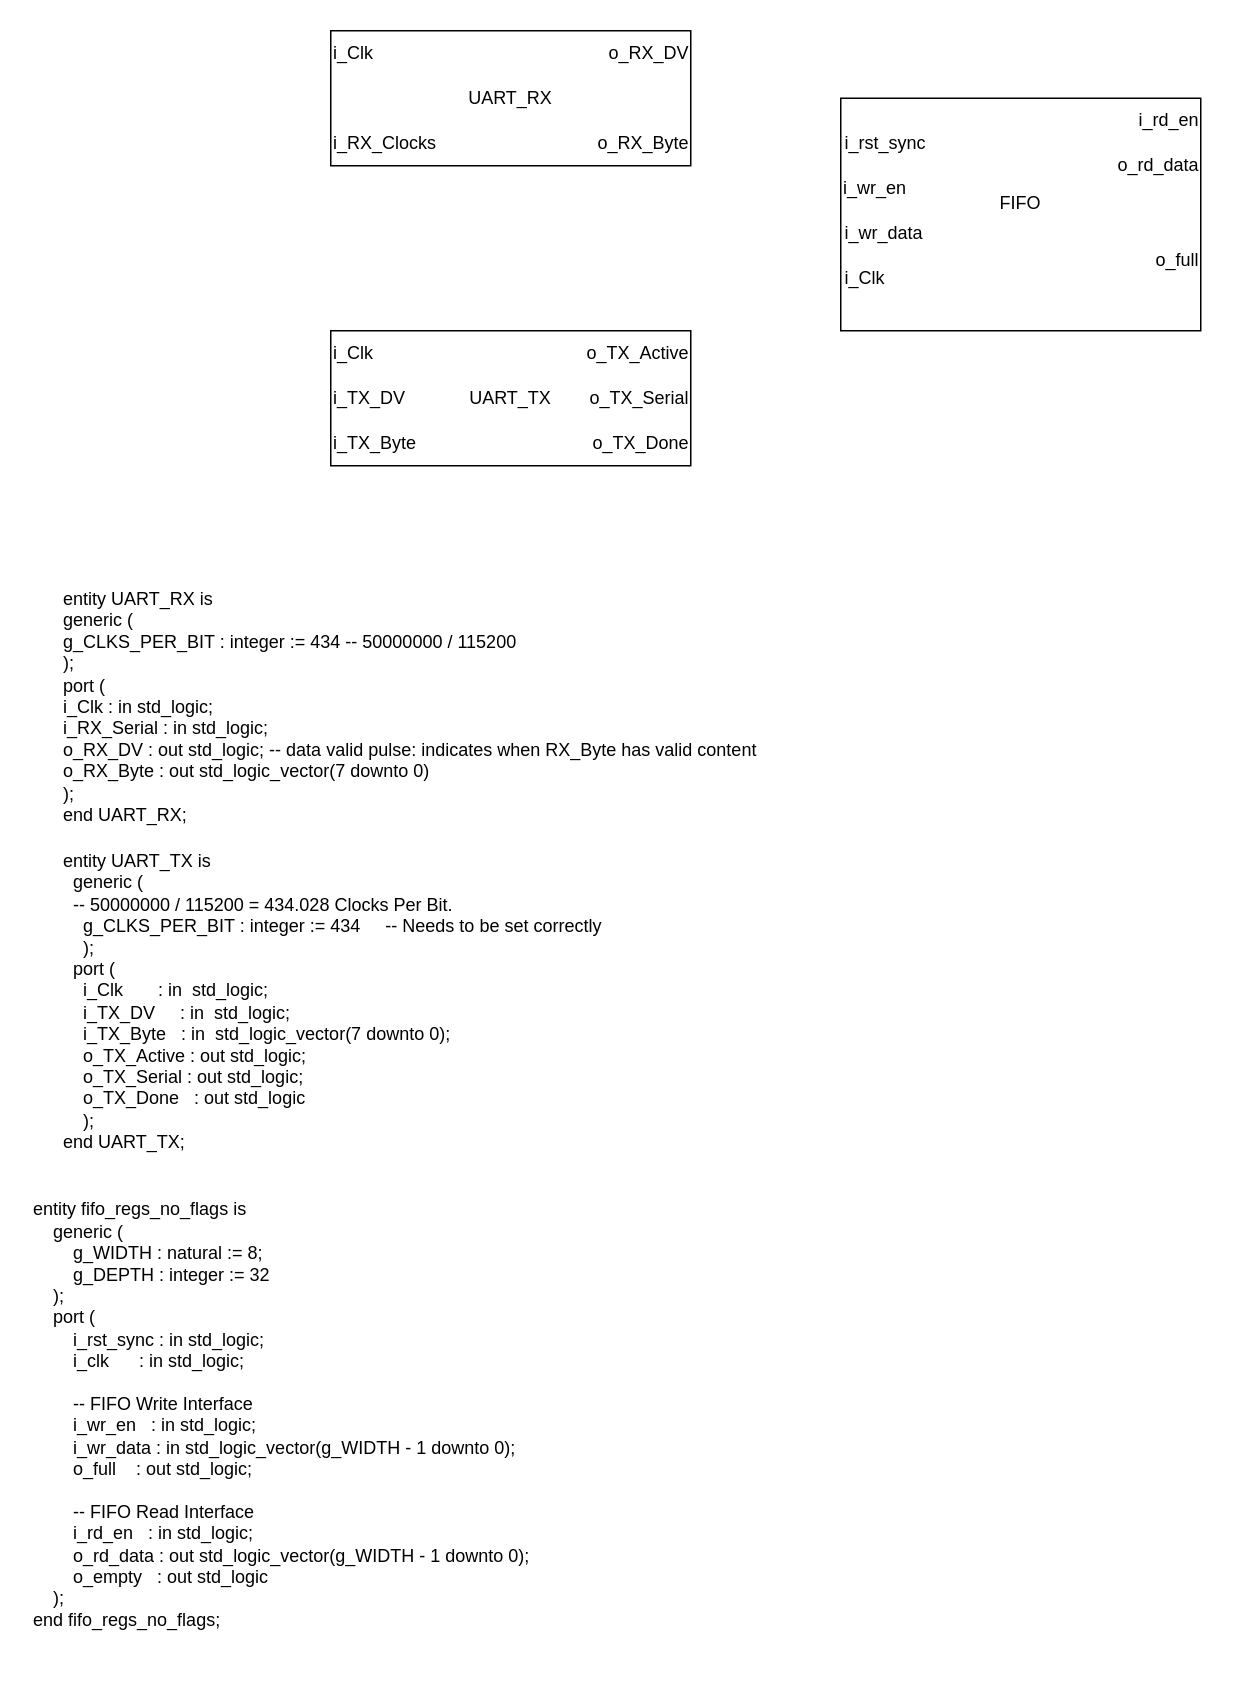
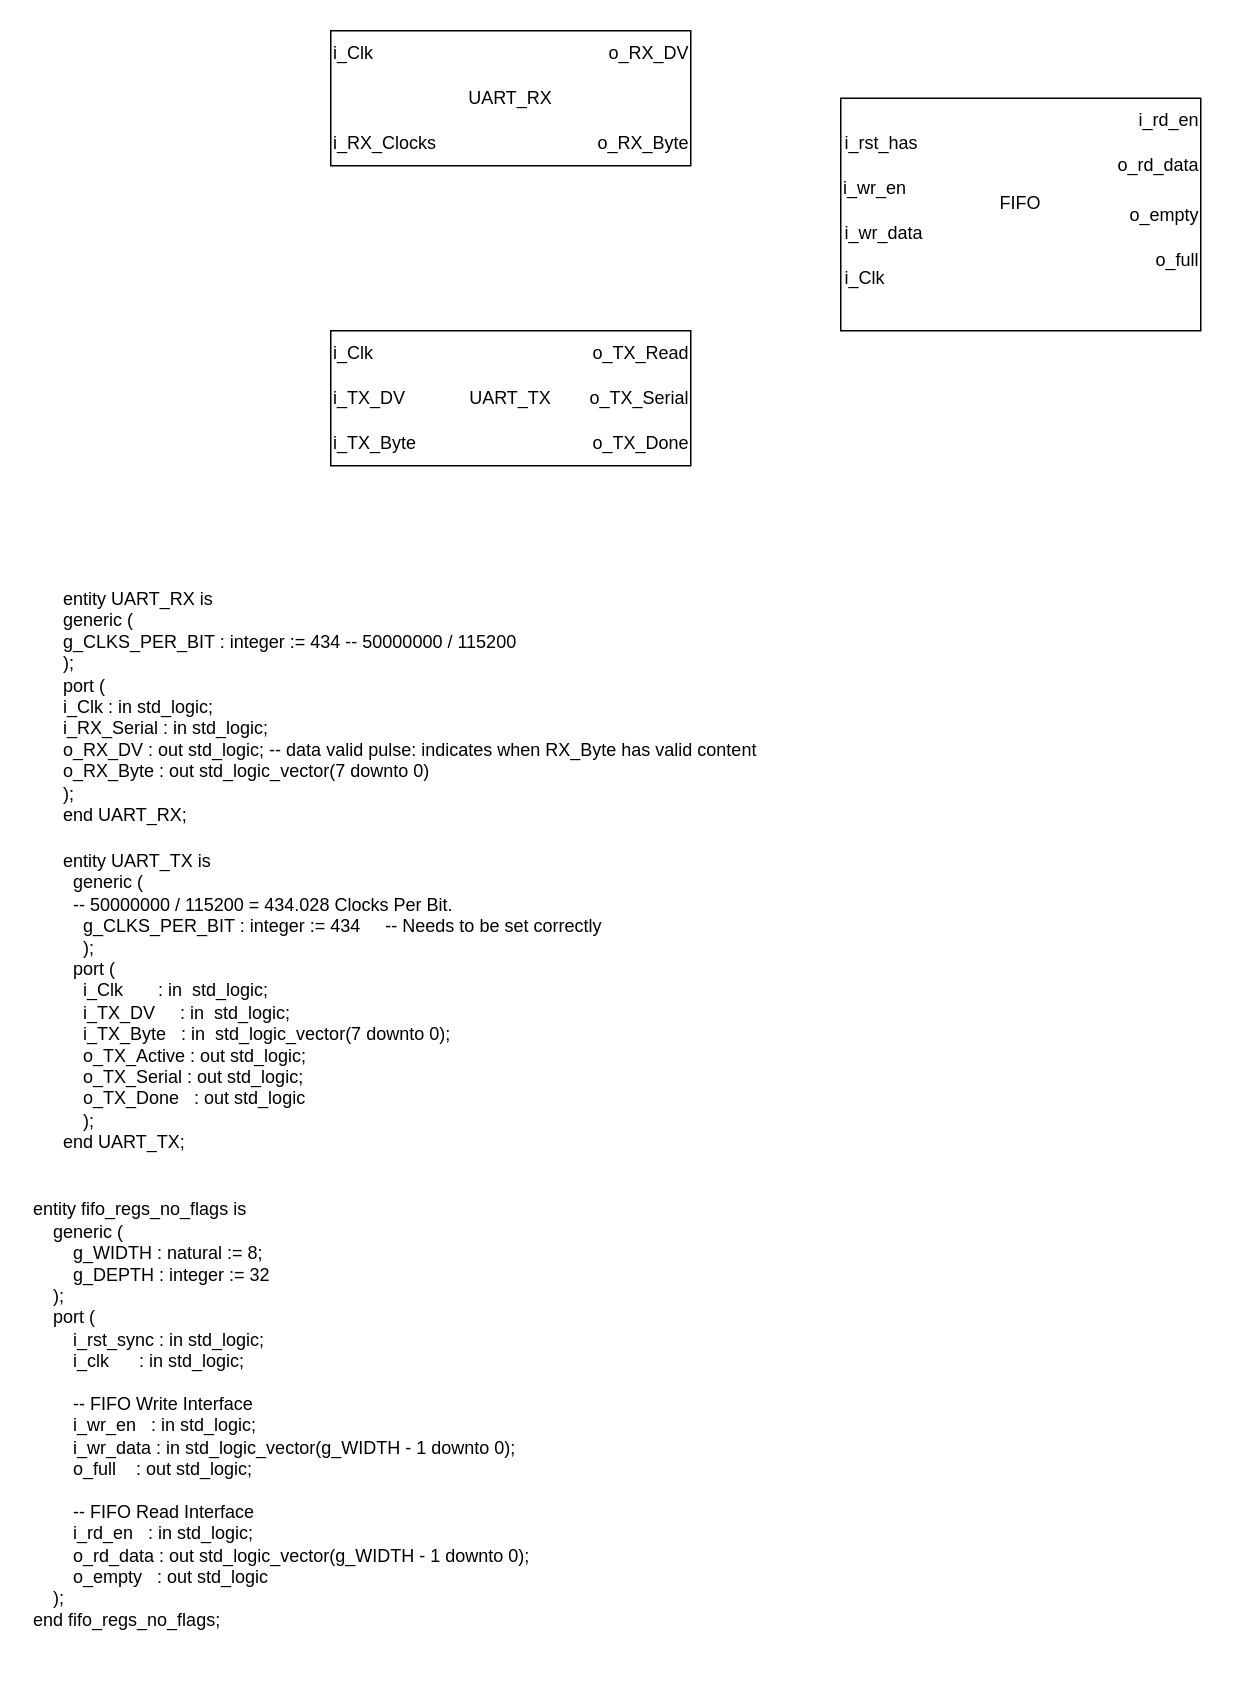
(893, 143) -> (888, 143)
none -> (1148, 215)
(636, 353) -> (644, 353)
